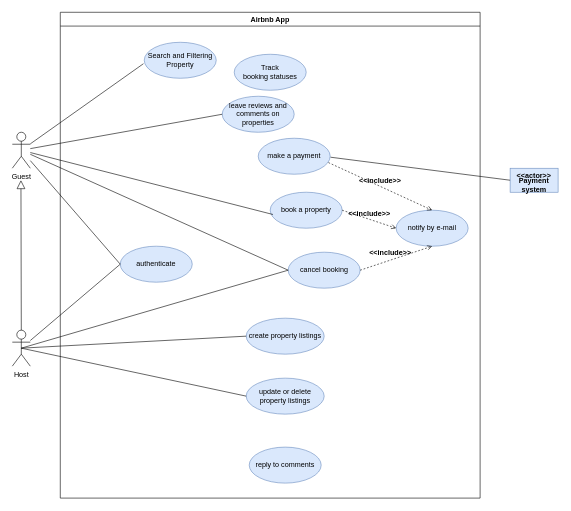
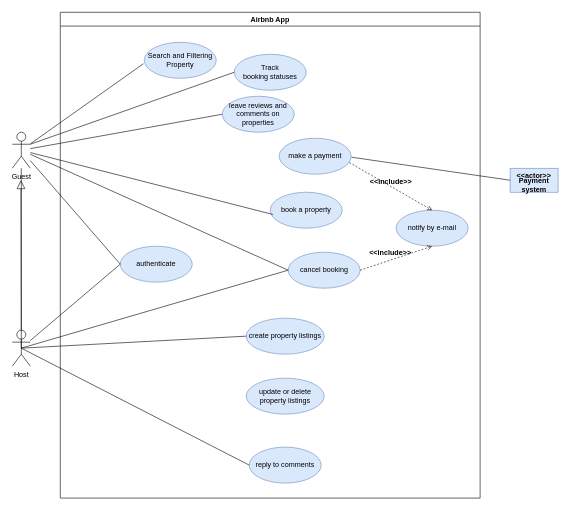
none -> (133, 108)
(294, 156) -> (315, 156)
(360, 216) -> none
(137, 373) -> (21, 178)
none -> (137, 408)
